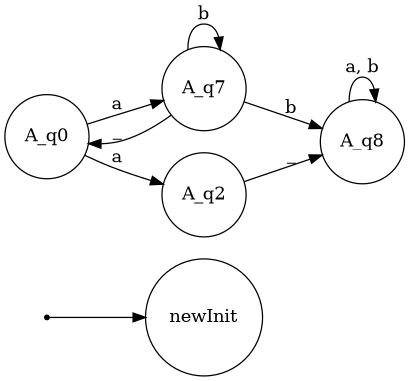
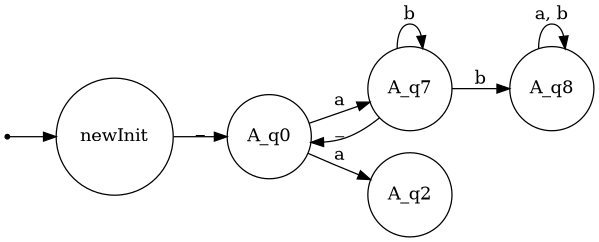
none -> (194, 137)
(277, 170) -> none
